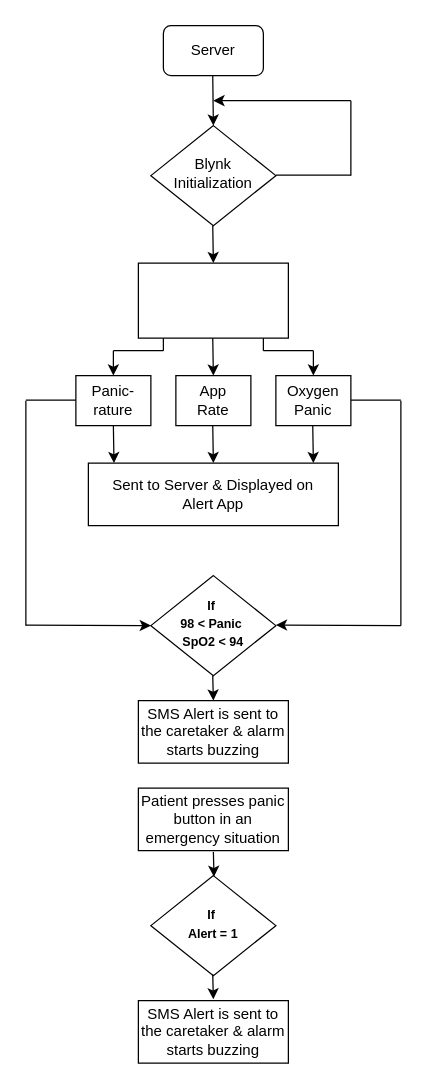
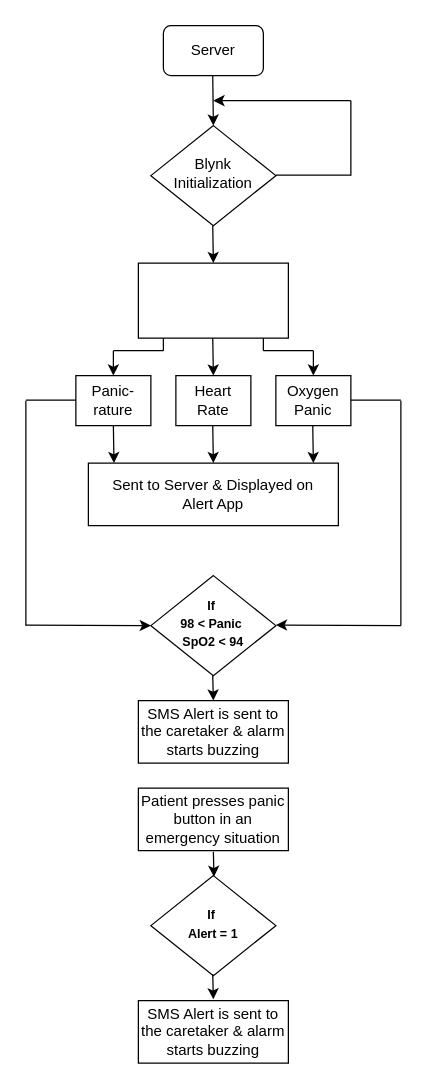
(213, 401) -> (213, 401)
